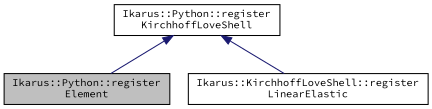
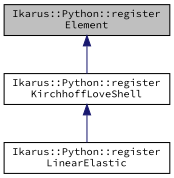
(137, 57) -> (87, 60)
(308, 89) -> (87, 158)
